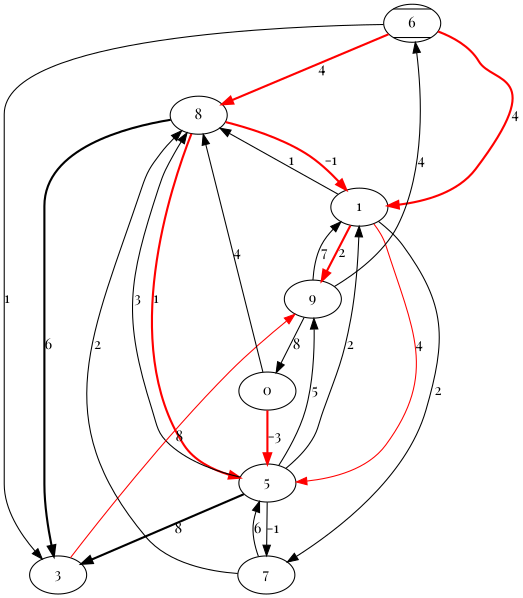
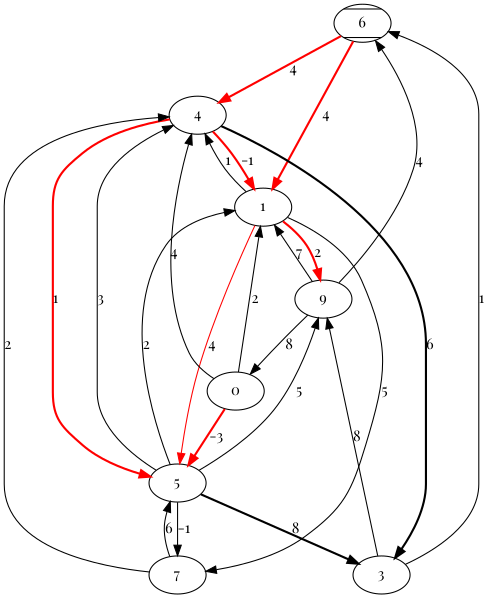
(199, 115) -> (198, 115)
(4, 134) -> (479, 296)
none -> (249, 305)
(438, 391) -> (385, 391)
(162, 446) -> (354, 442)
